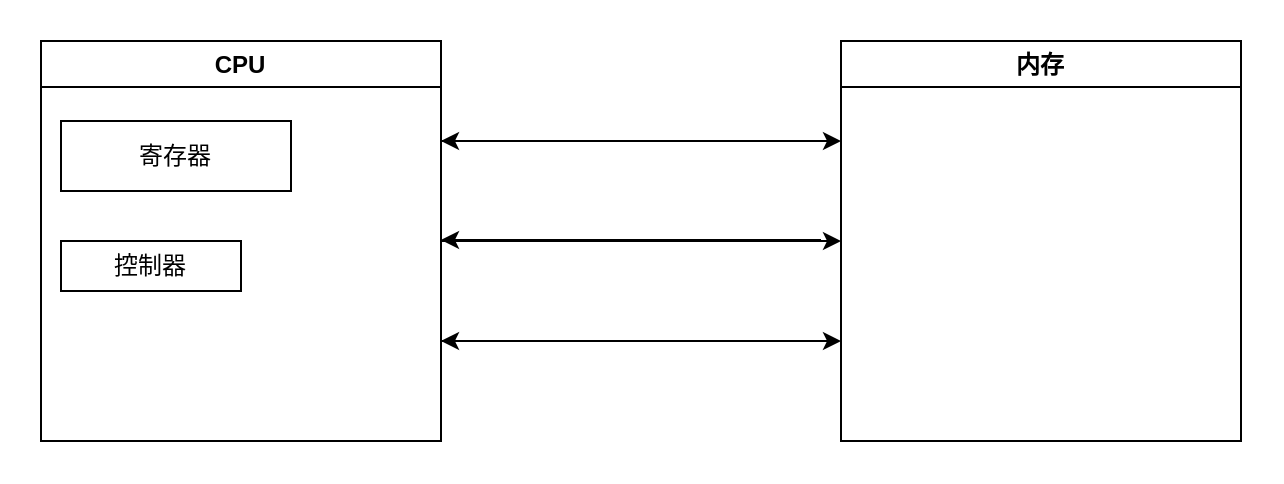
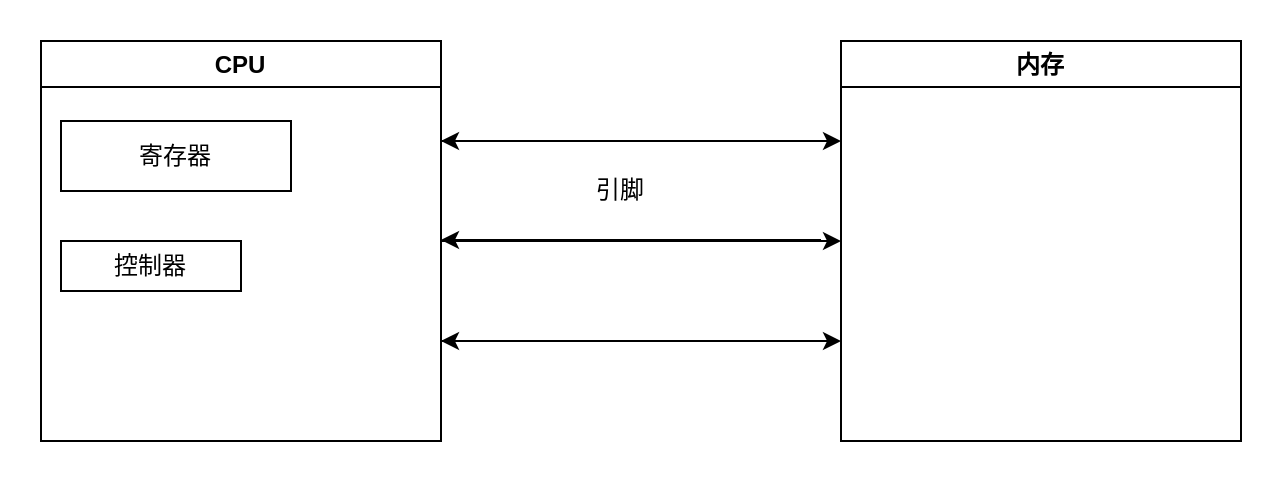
none -> (621, 191)
